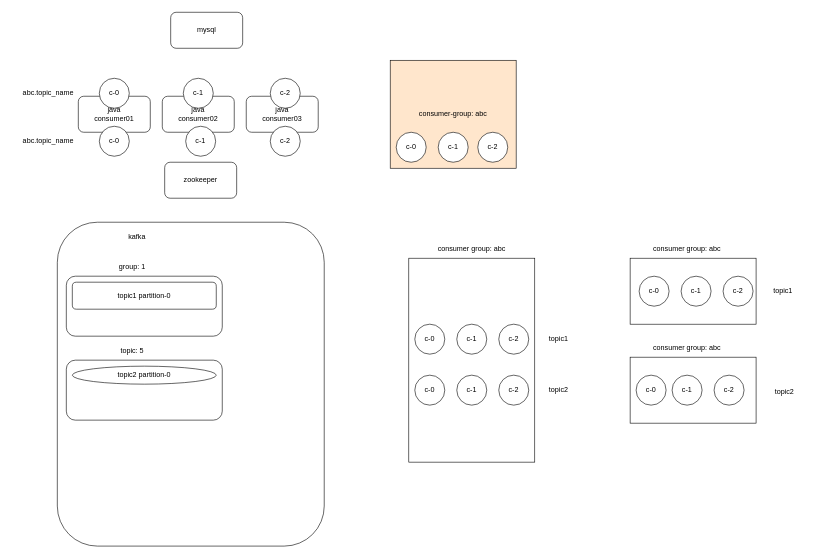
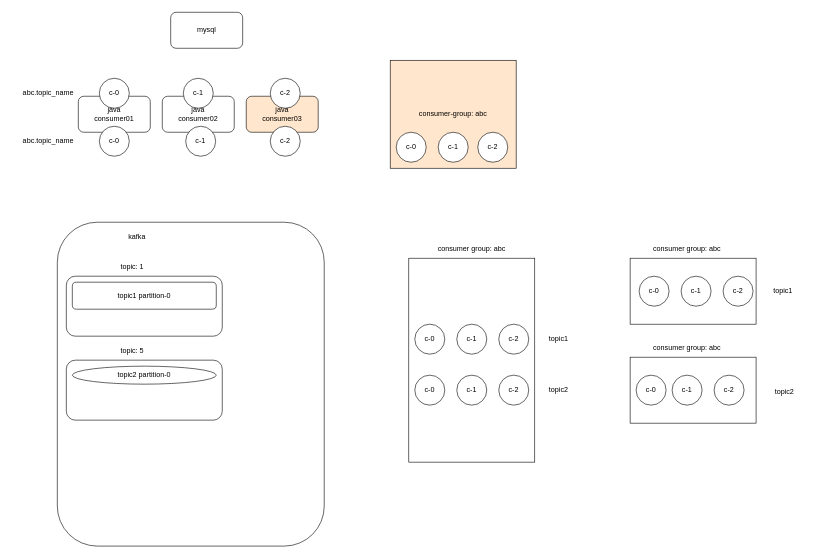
(282, 114) -> (282, 114)
(201, 180) -> none
(132, 267) -> (132, 267)
